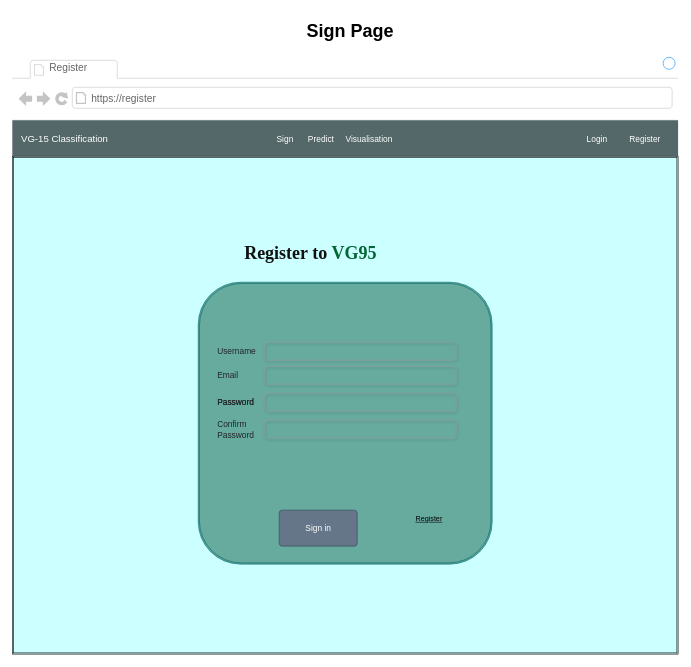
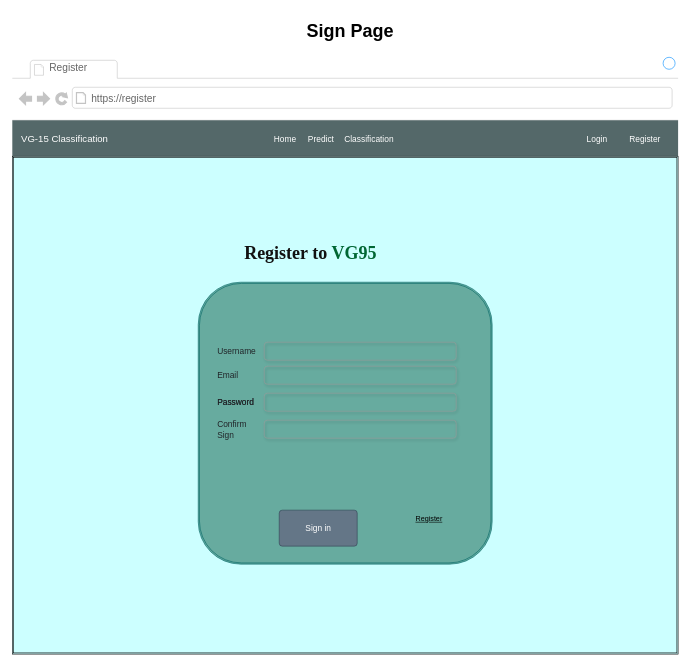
(285, 139) -> (285, 139)
(369, 139) -> (369, 139)
(233, 425) -> (233, 425)
